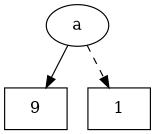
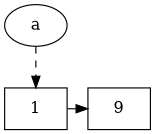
(60, 61) -> (72, 109)
